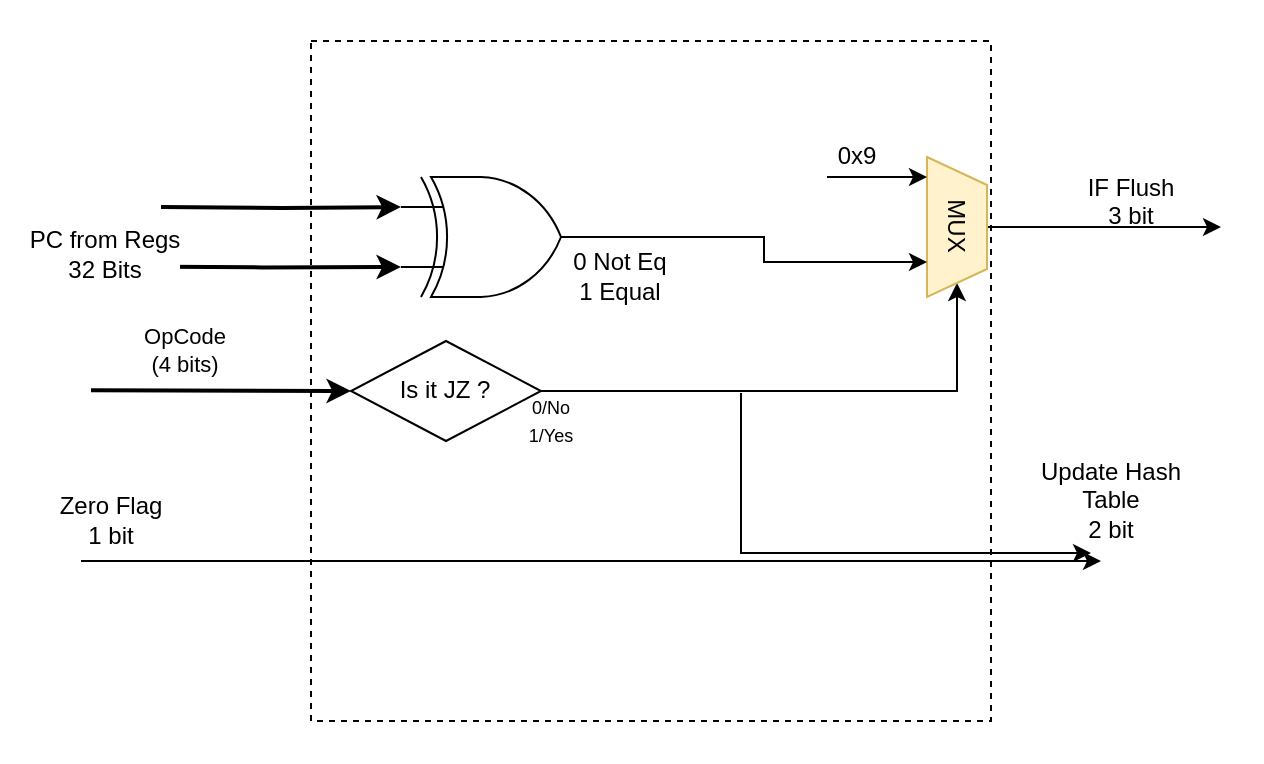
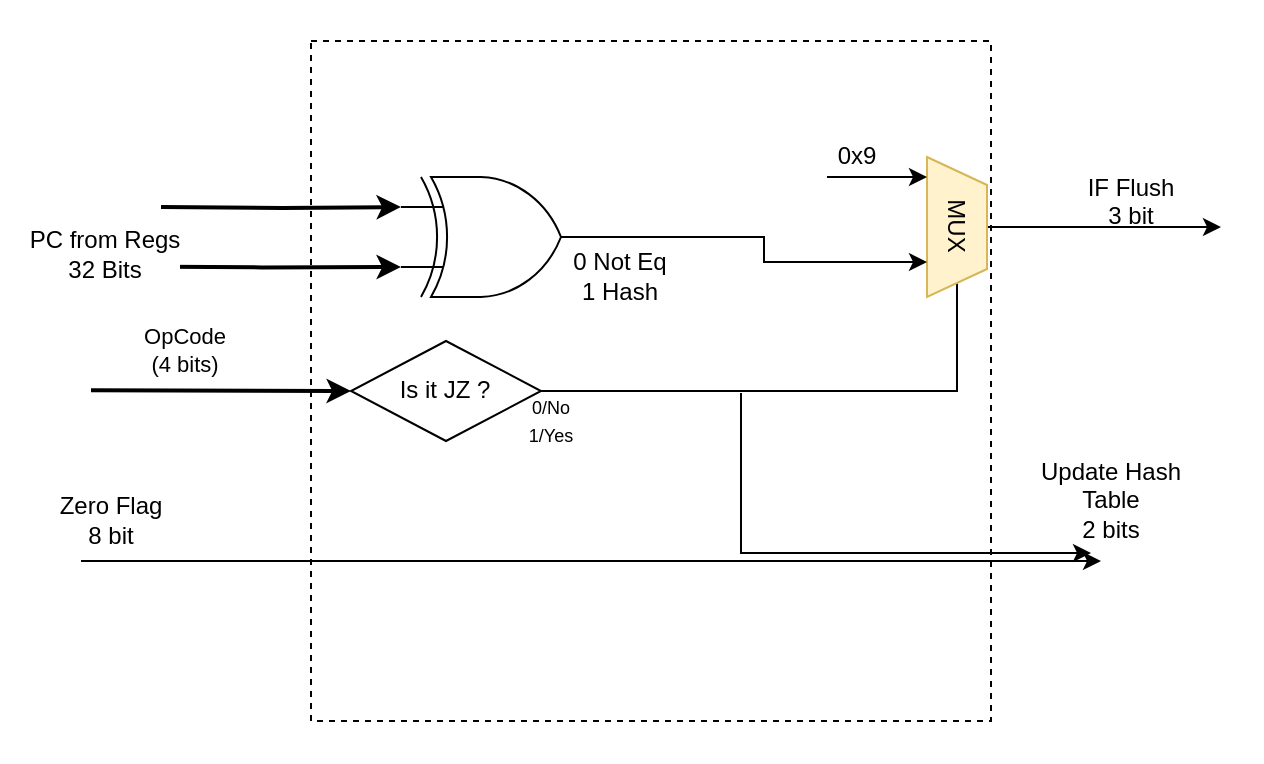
(621, 277) -> (621, 277)
(957, 298) -> (957, 292)
(1112, 501) -> (1112, 501)
(112, 521) -> (112, 521)
